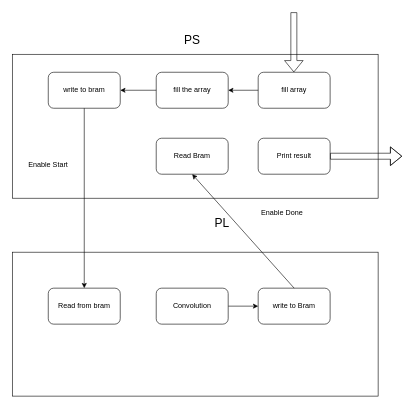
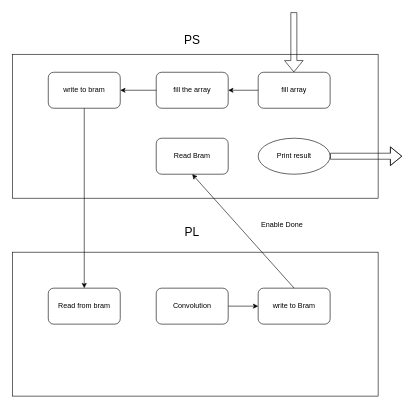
(294, 156) -> (294, 156)
(48, 165) -> none
(282, 213) -> (282, 225)
(222, 222) -> (192, 231)
